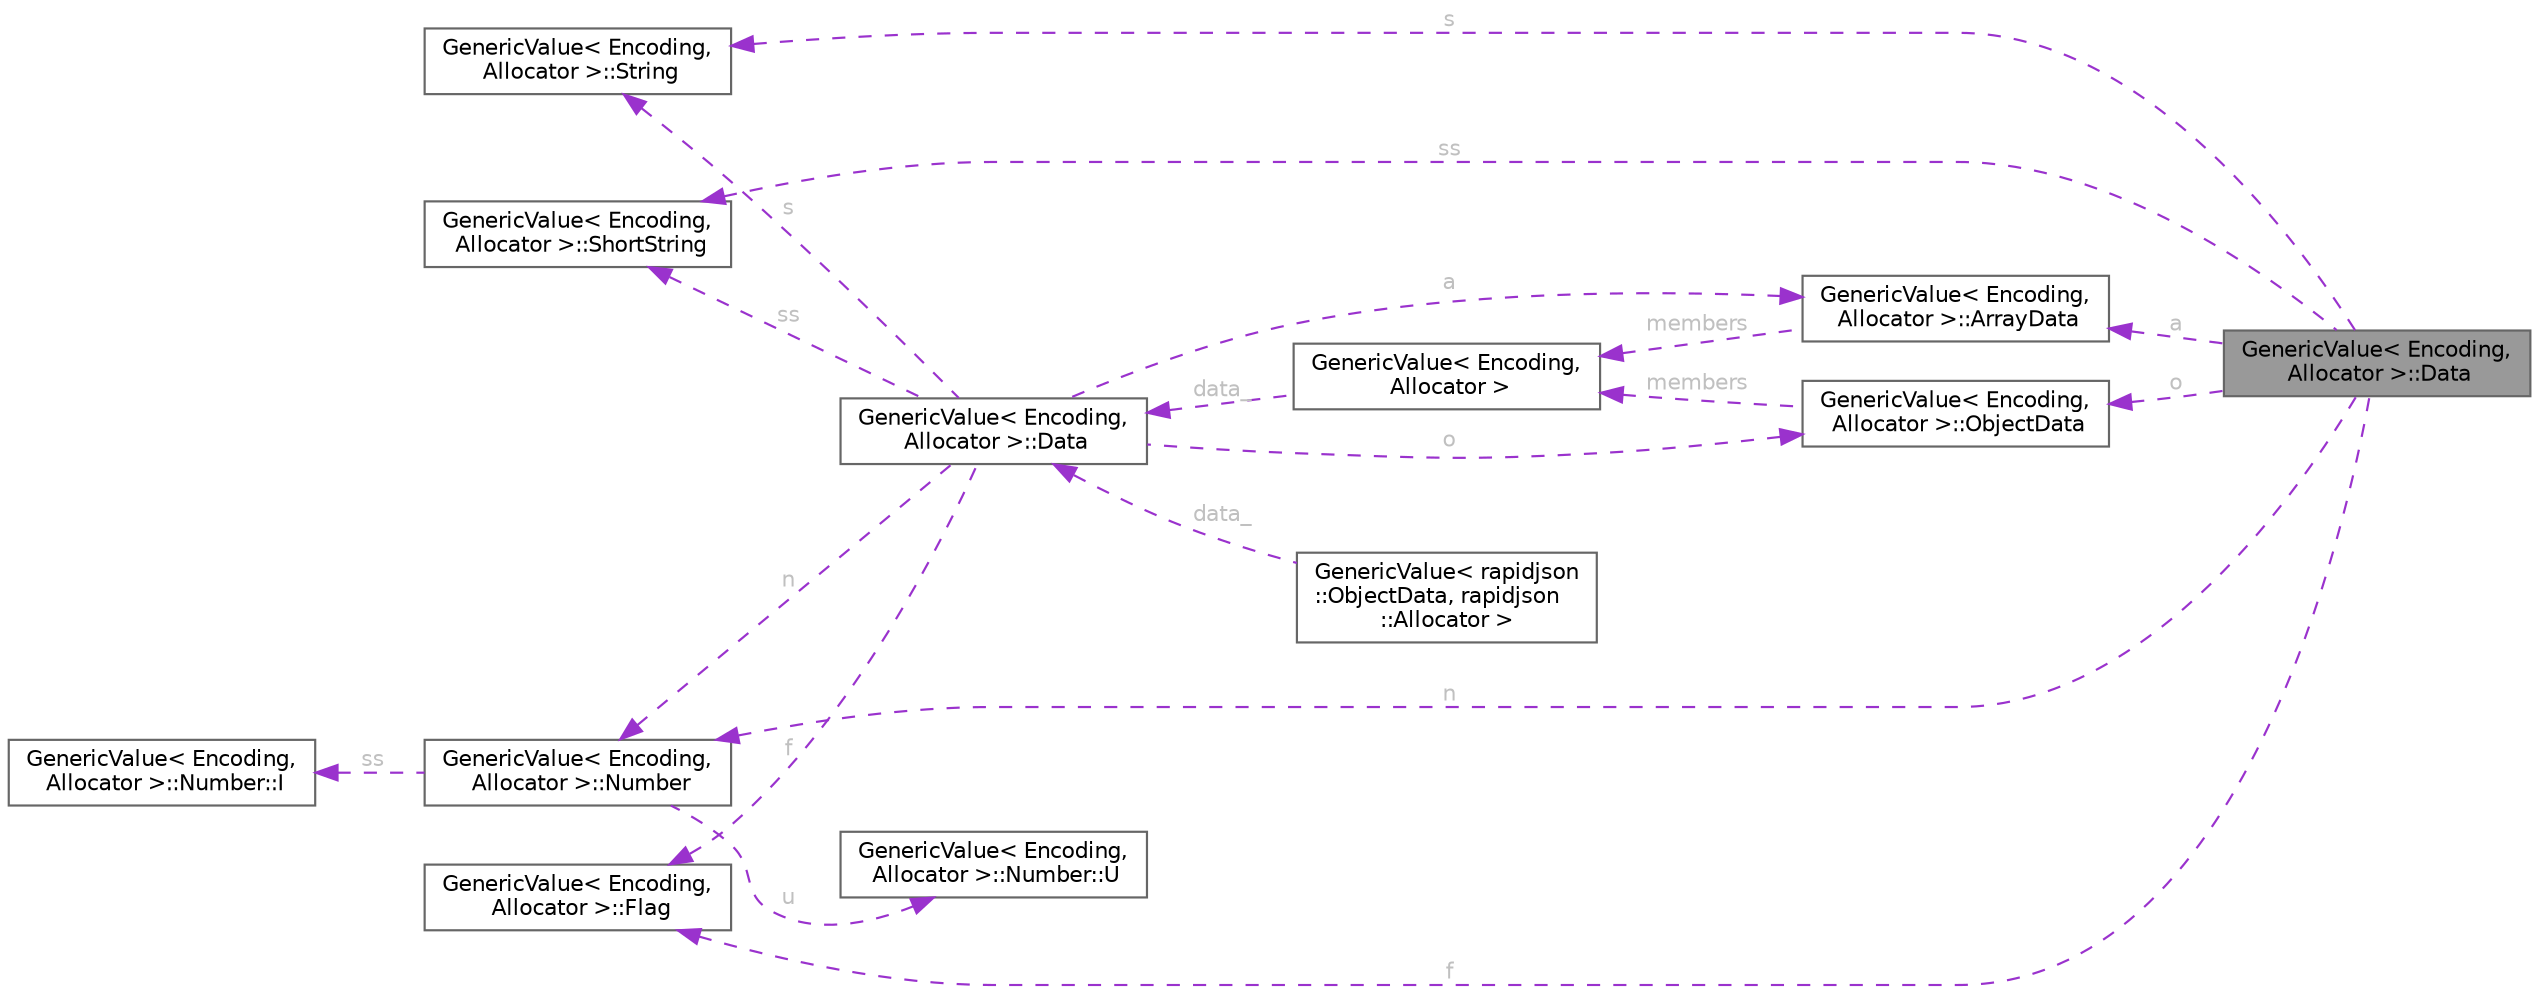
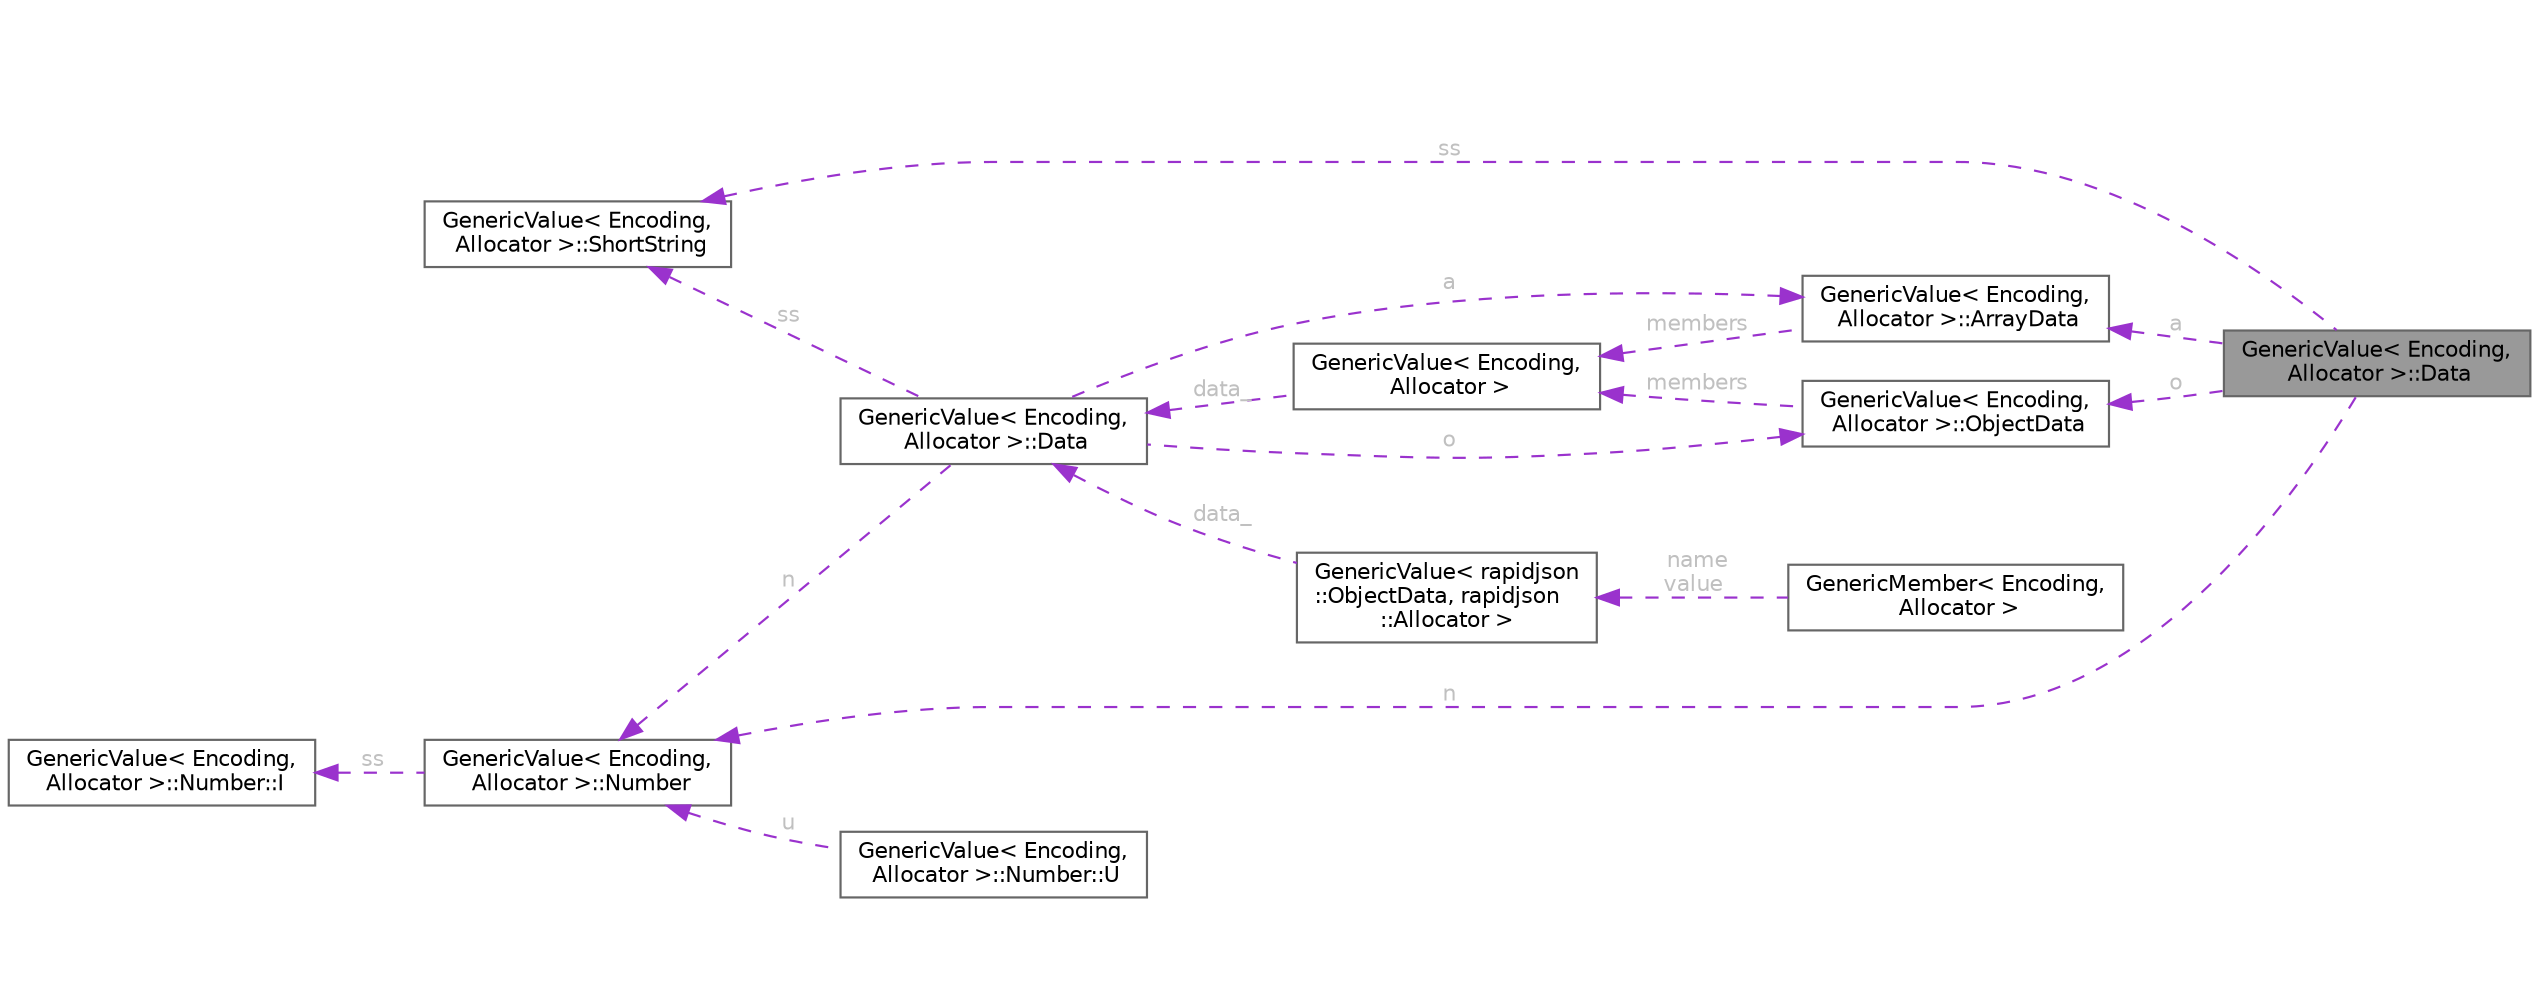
(578, 61) -> none
none -> (1956, 598)
(578, 897) -> none
(769, 910) -> (763, 834)
